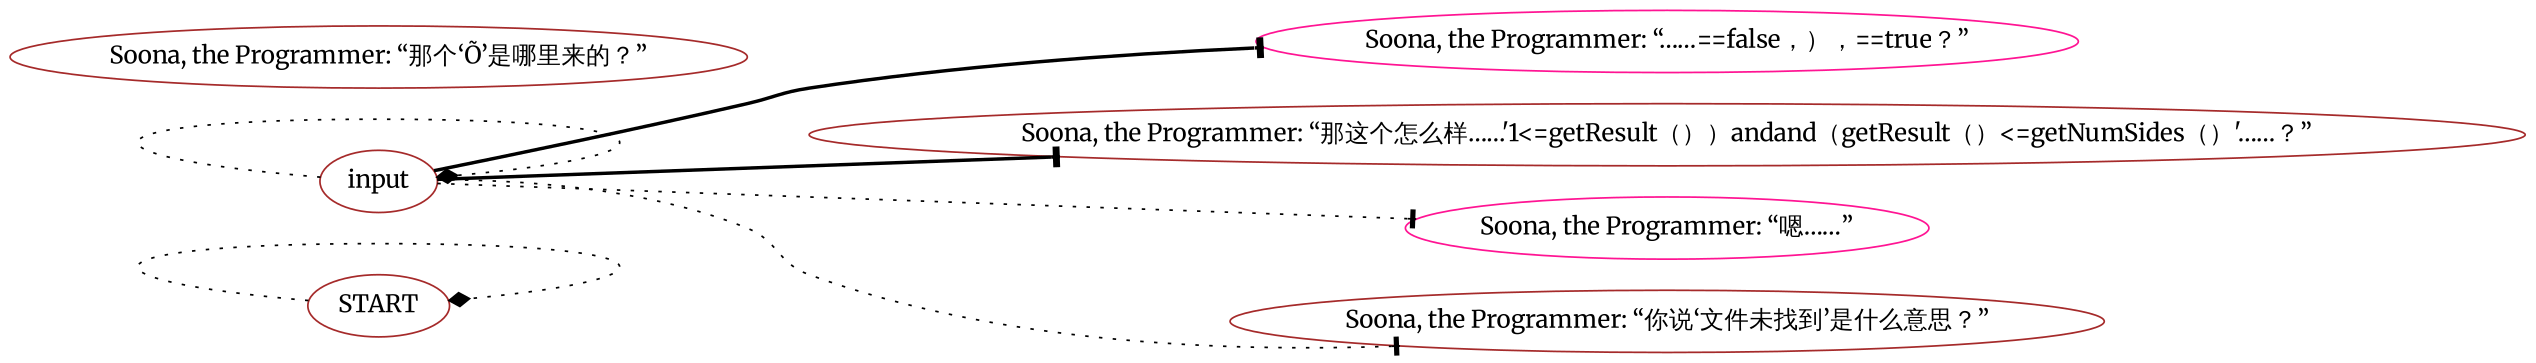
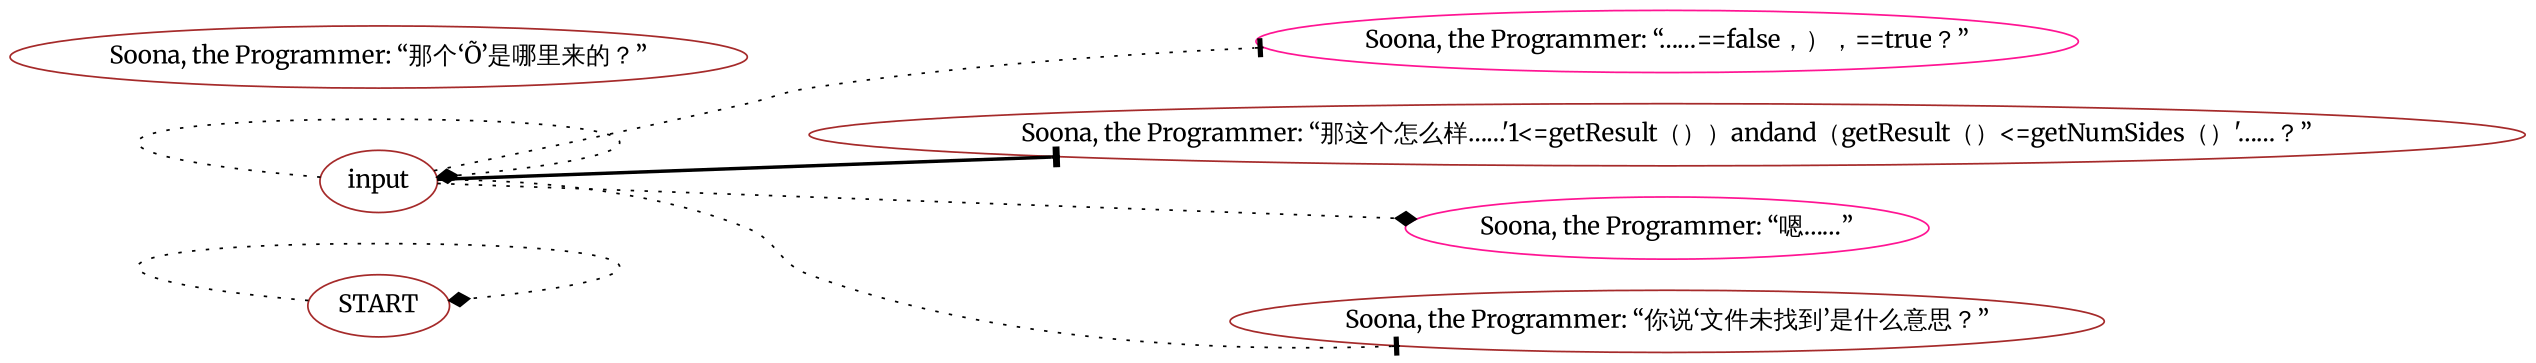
(840, 84) -> (840, 84)
(922, 201) -> (922, 201)
